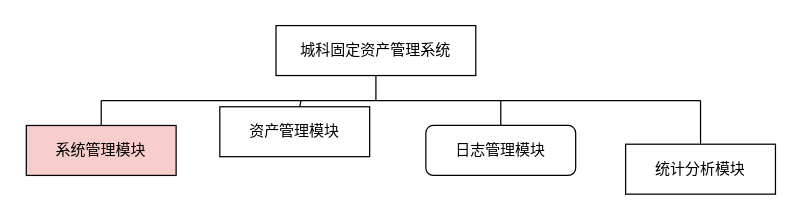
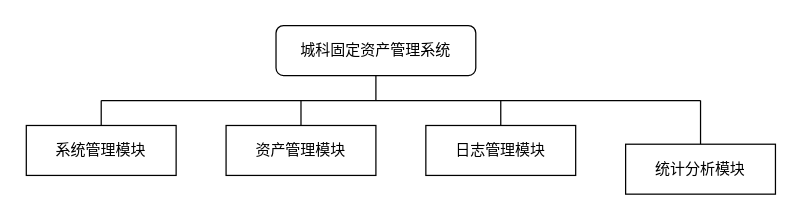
(376, 51) -> (376, 51)
(294, 132) -> (301, 151)
(101, 151) -> (101, 151)
(501, 151) -> (501, 151)
